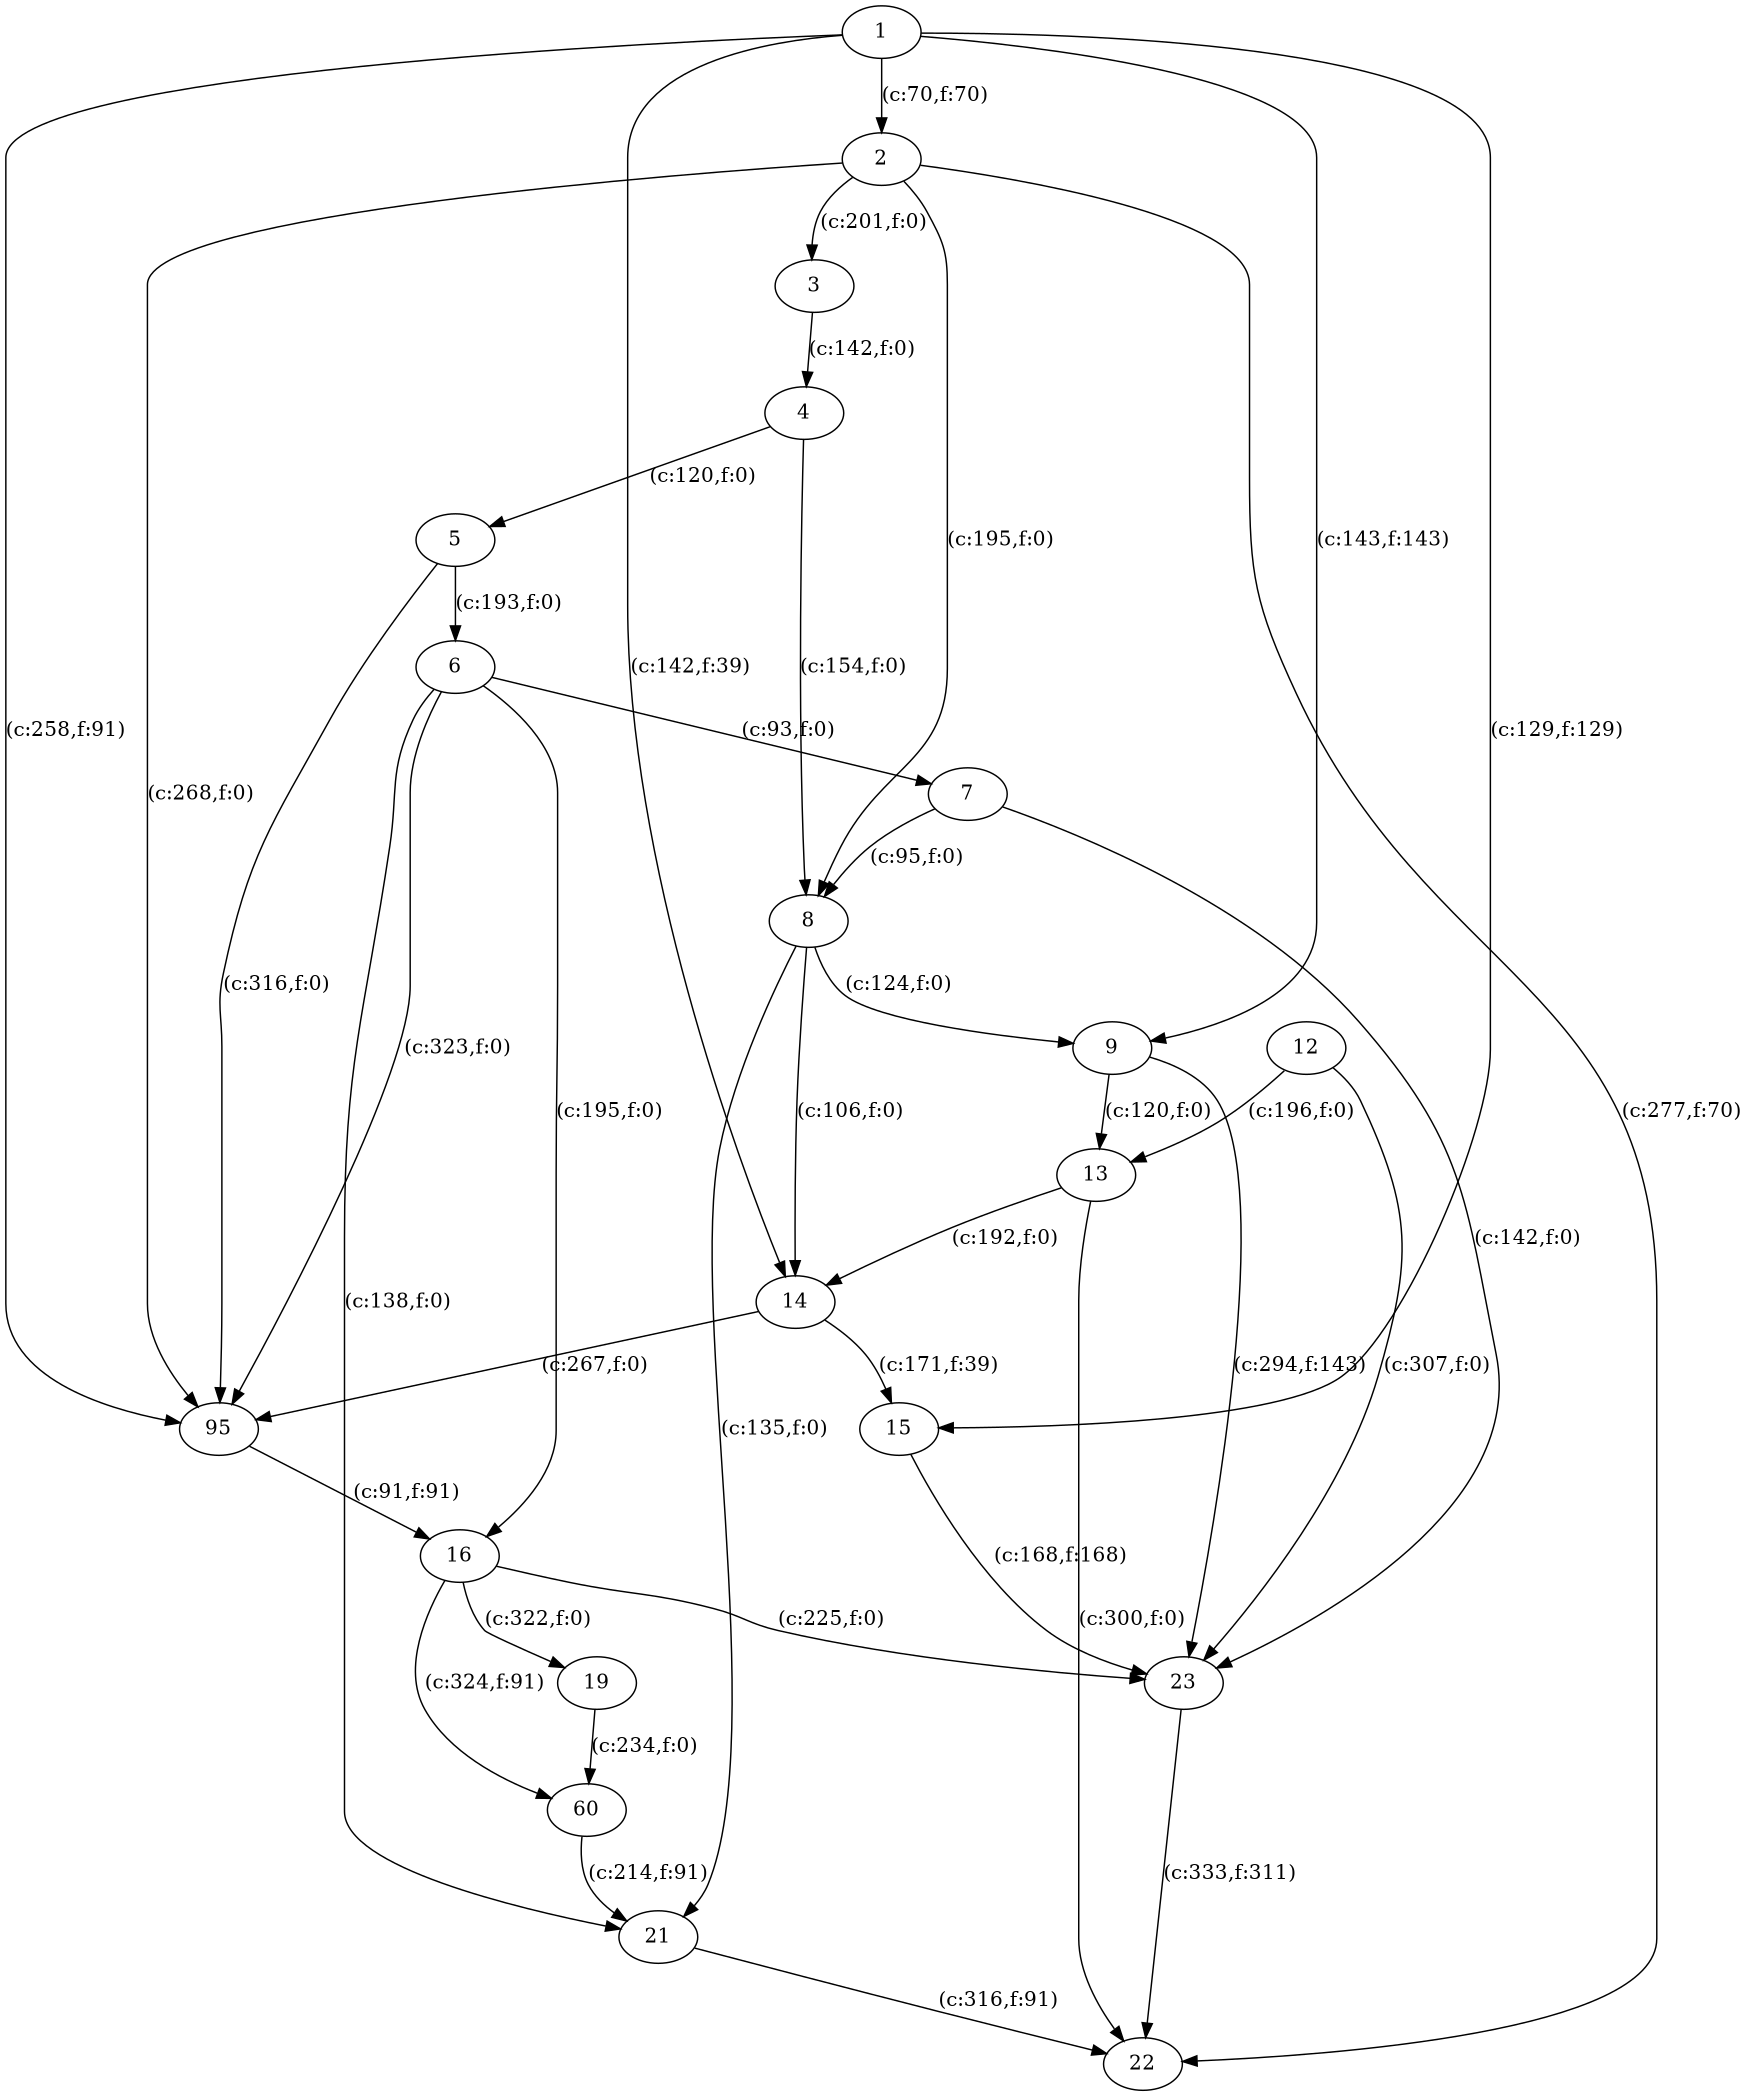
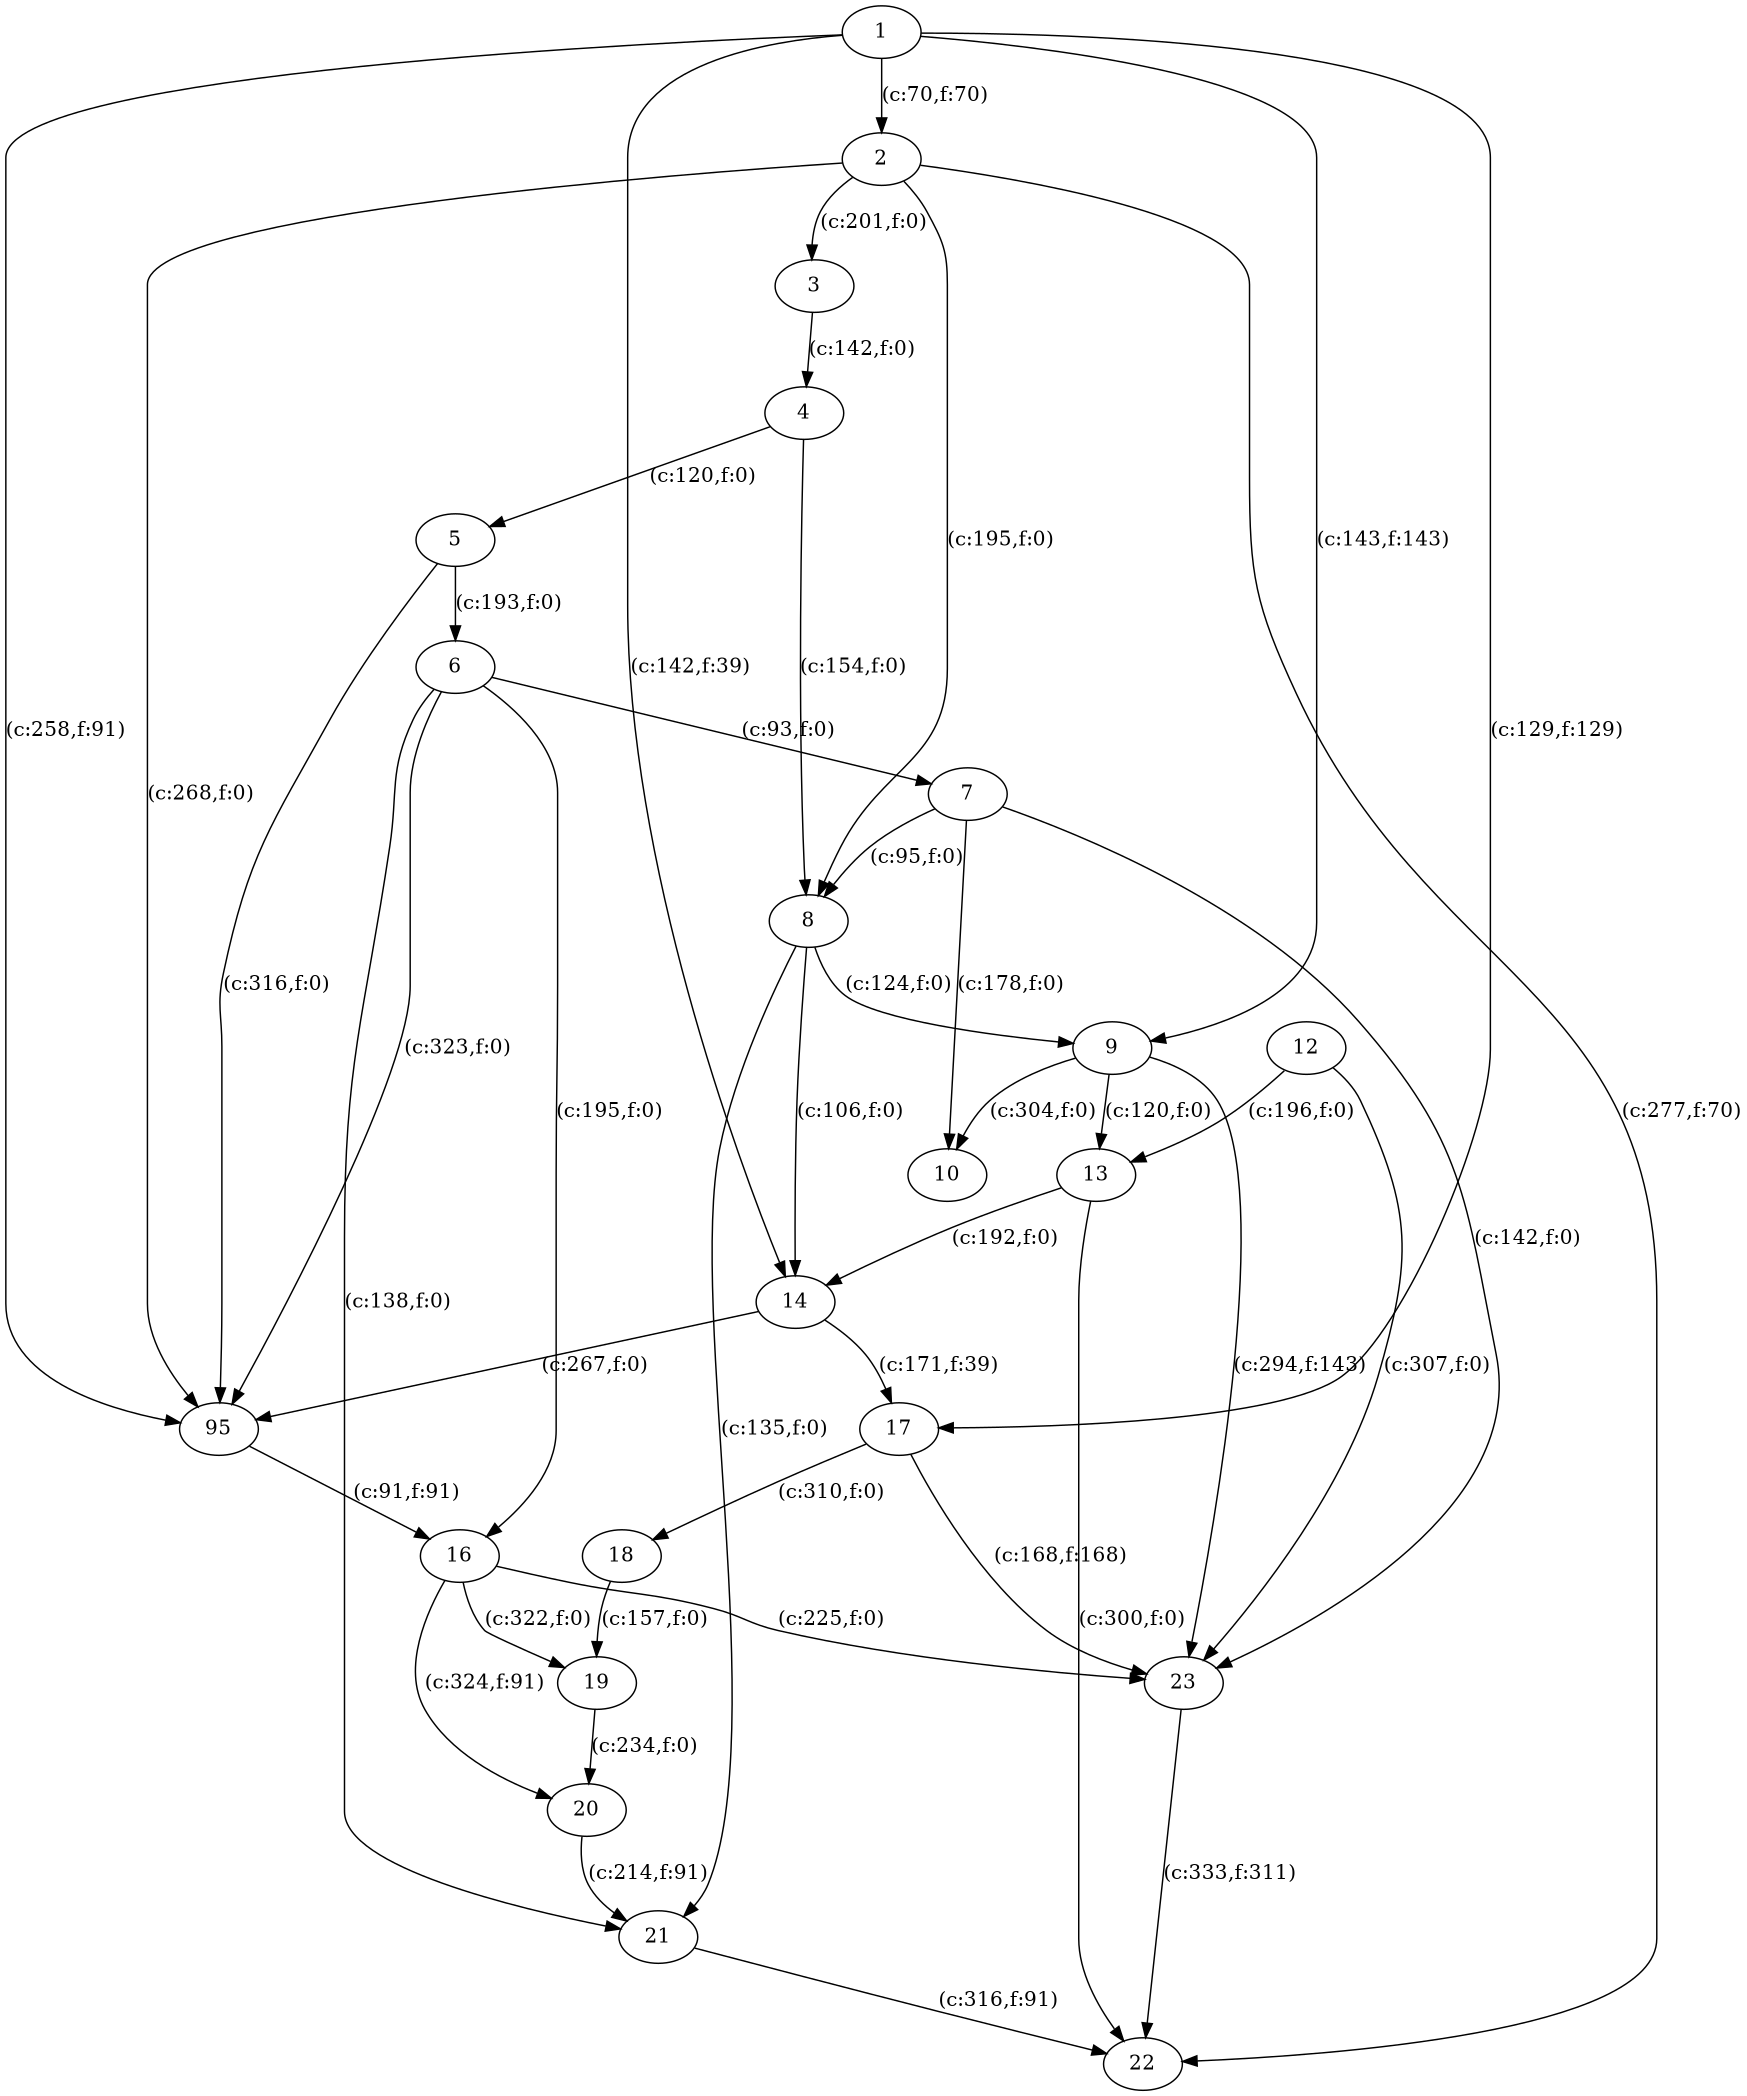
none -> (947, 1175)
(899, 1429) -> (899, 1429)
none -> (622, 1556)
(587, 1810) -> (587, 1810)
